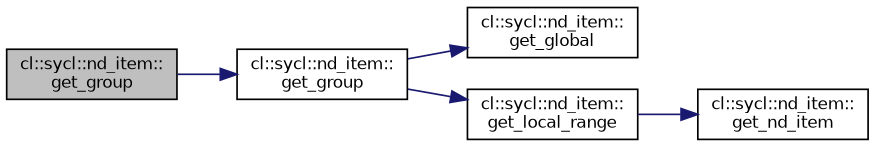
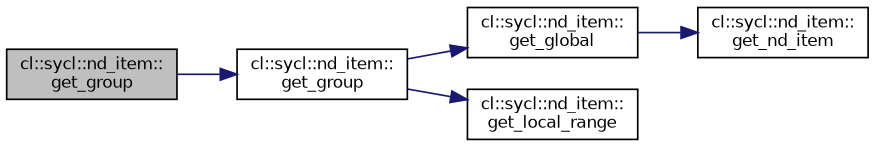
(659, 114) -> (659, 33)
